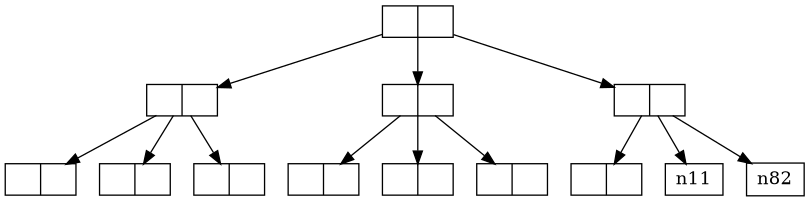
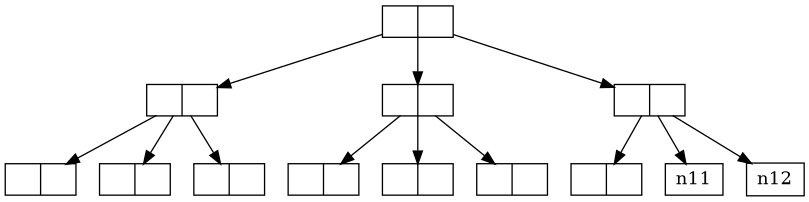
(775, 179) -> (775, 179)
